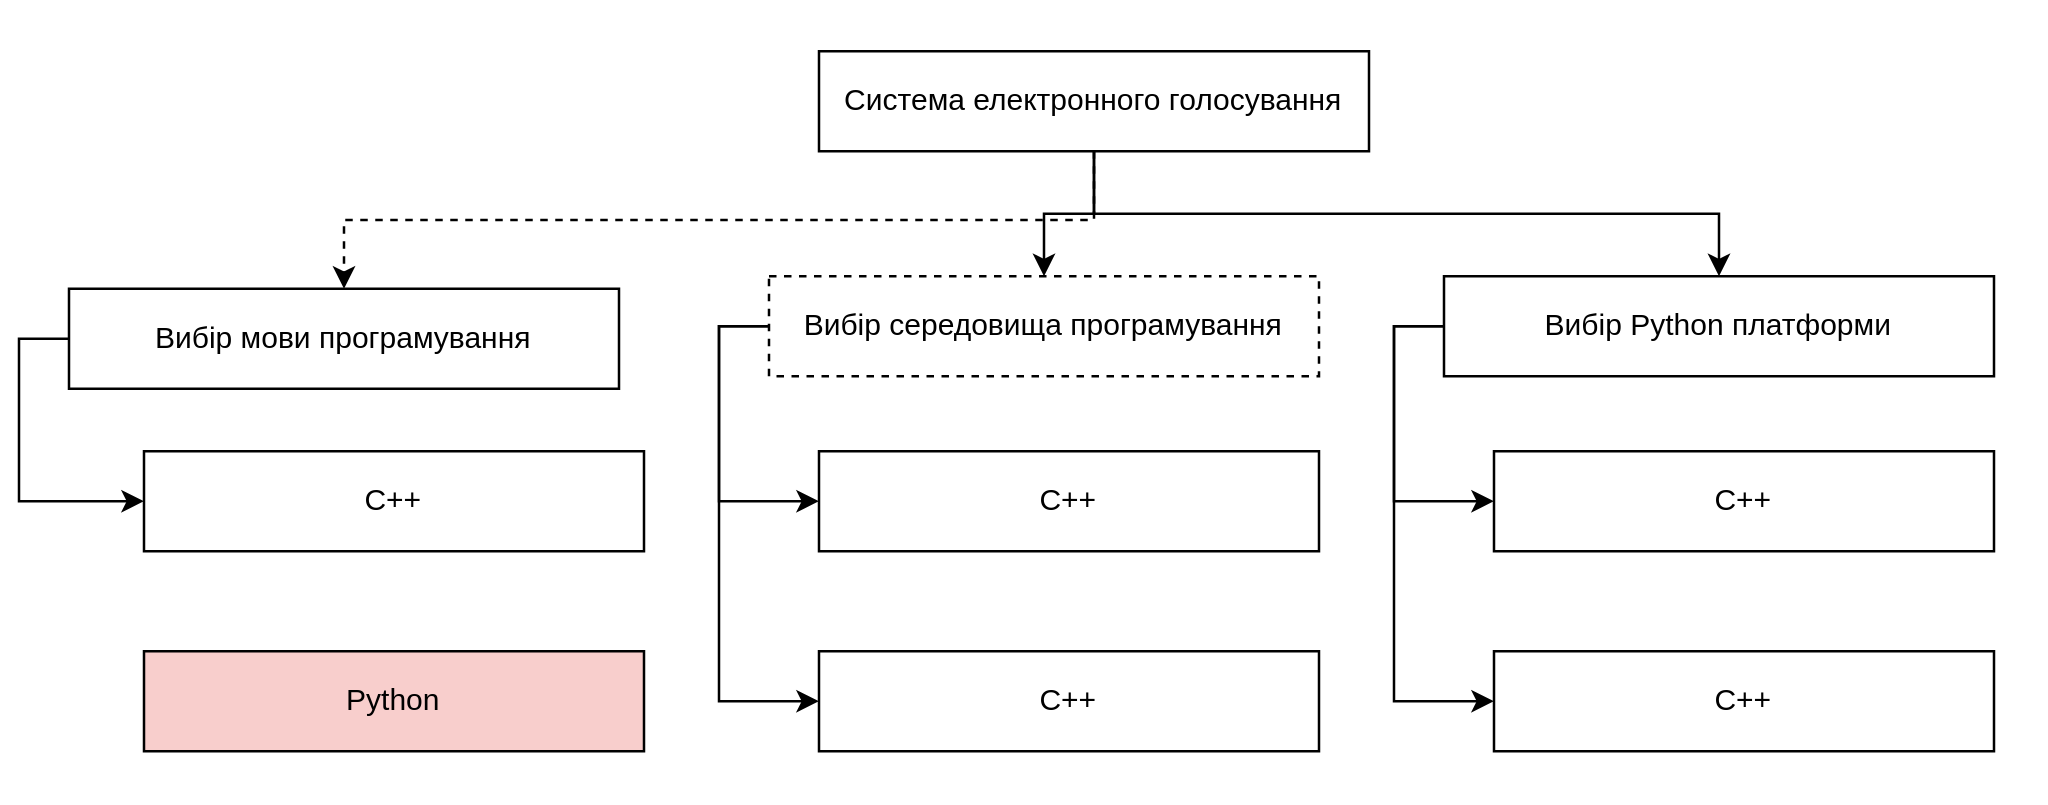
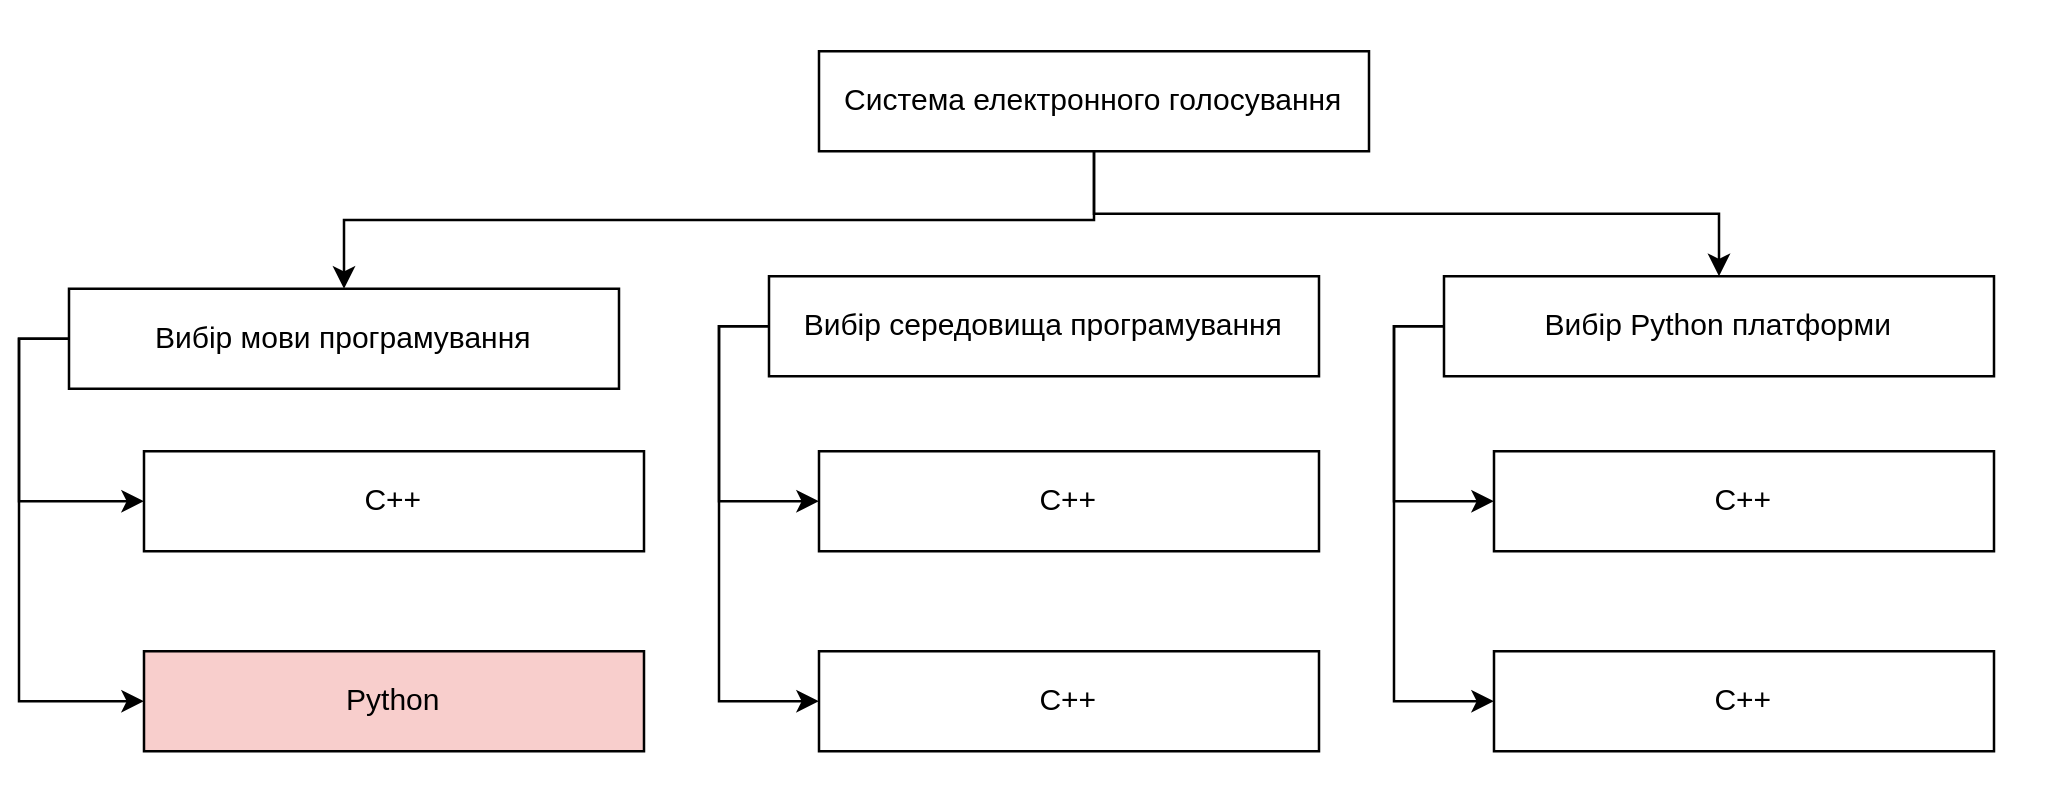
(1066, 214) -> none
(666, 220) -> (666, 220)
(1044, 326) -> (1044, 326)
none -> (19, 658)
